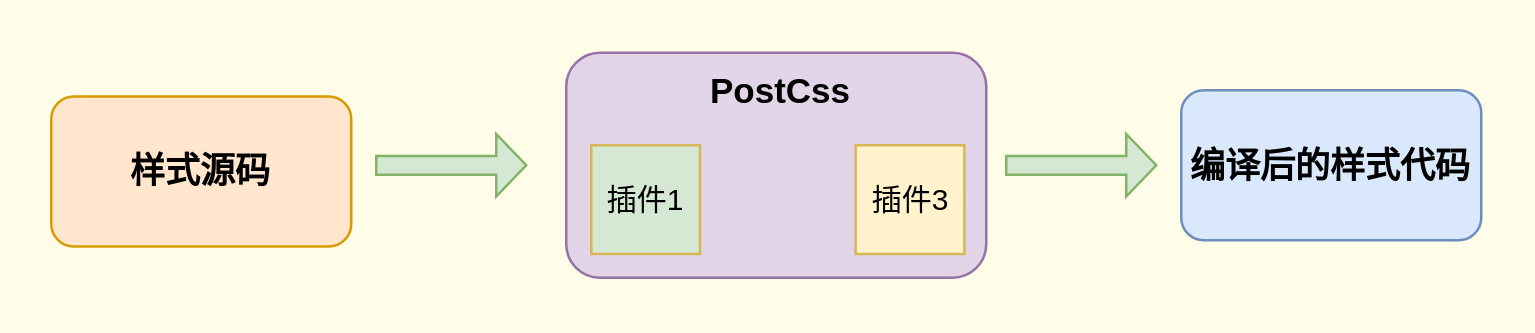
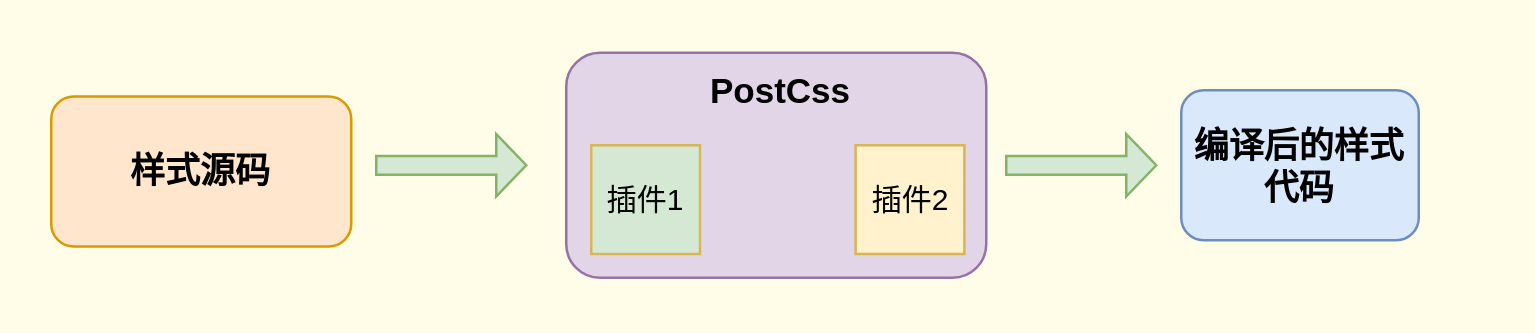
(1331, 165) -> (1300, 165)
(911, 199) -> (911, 199)
